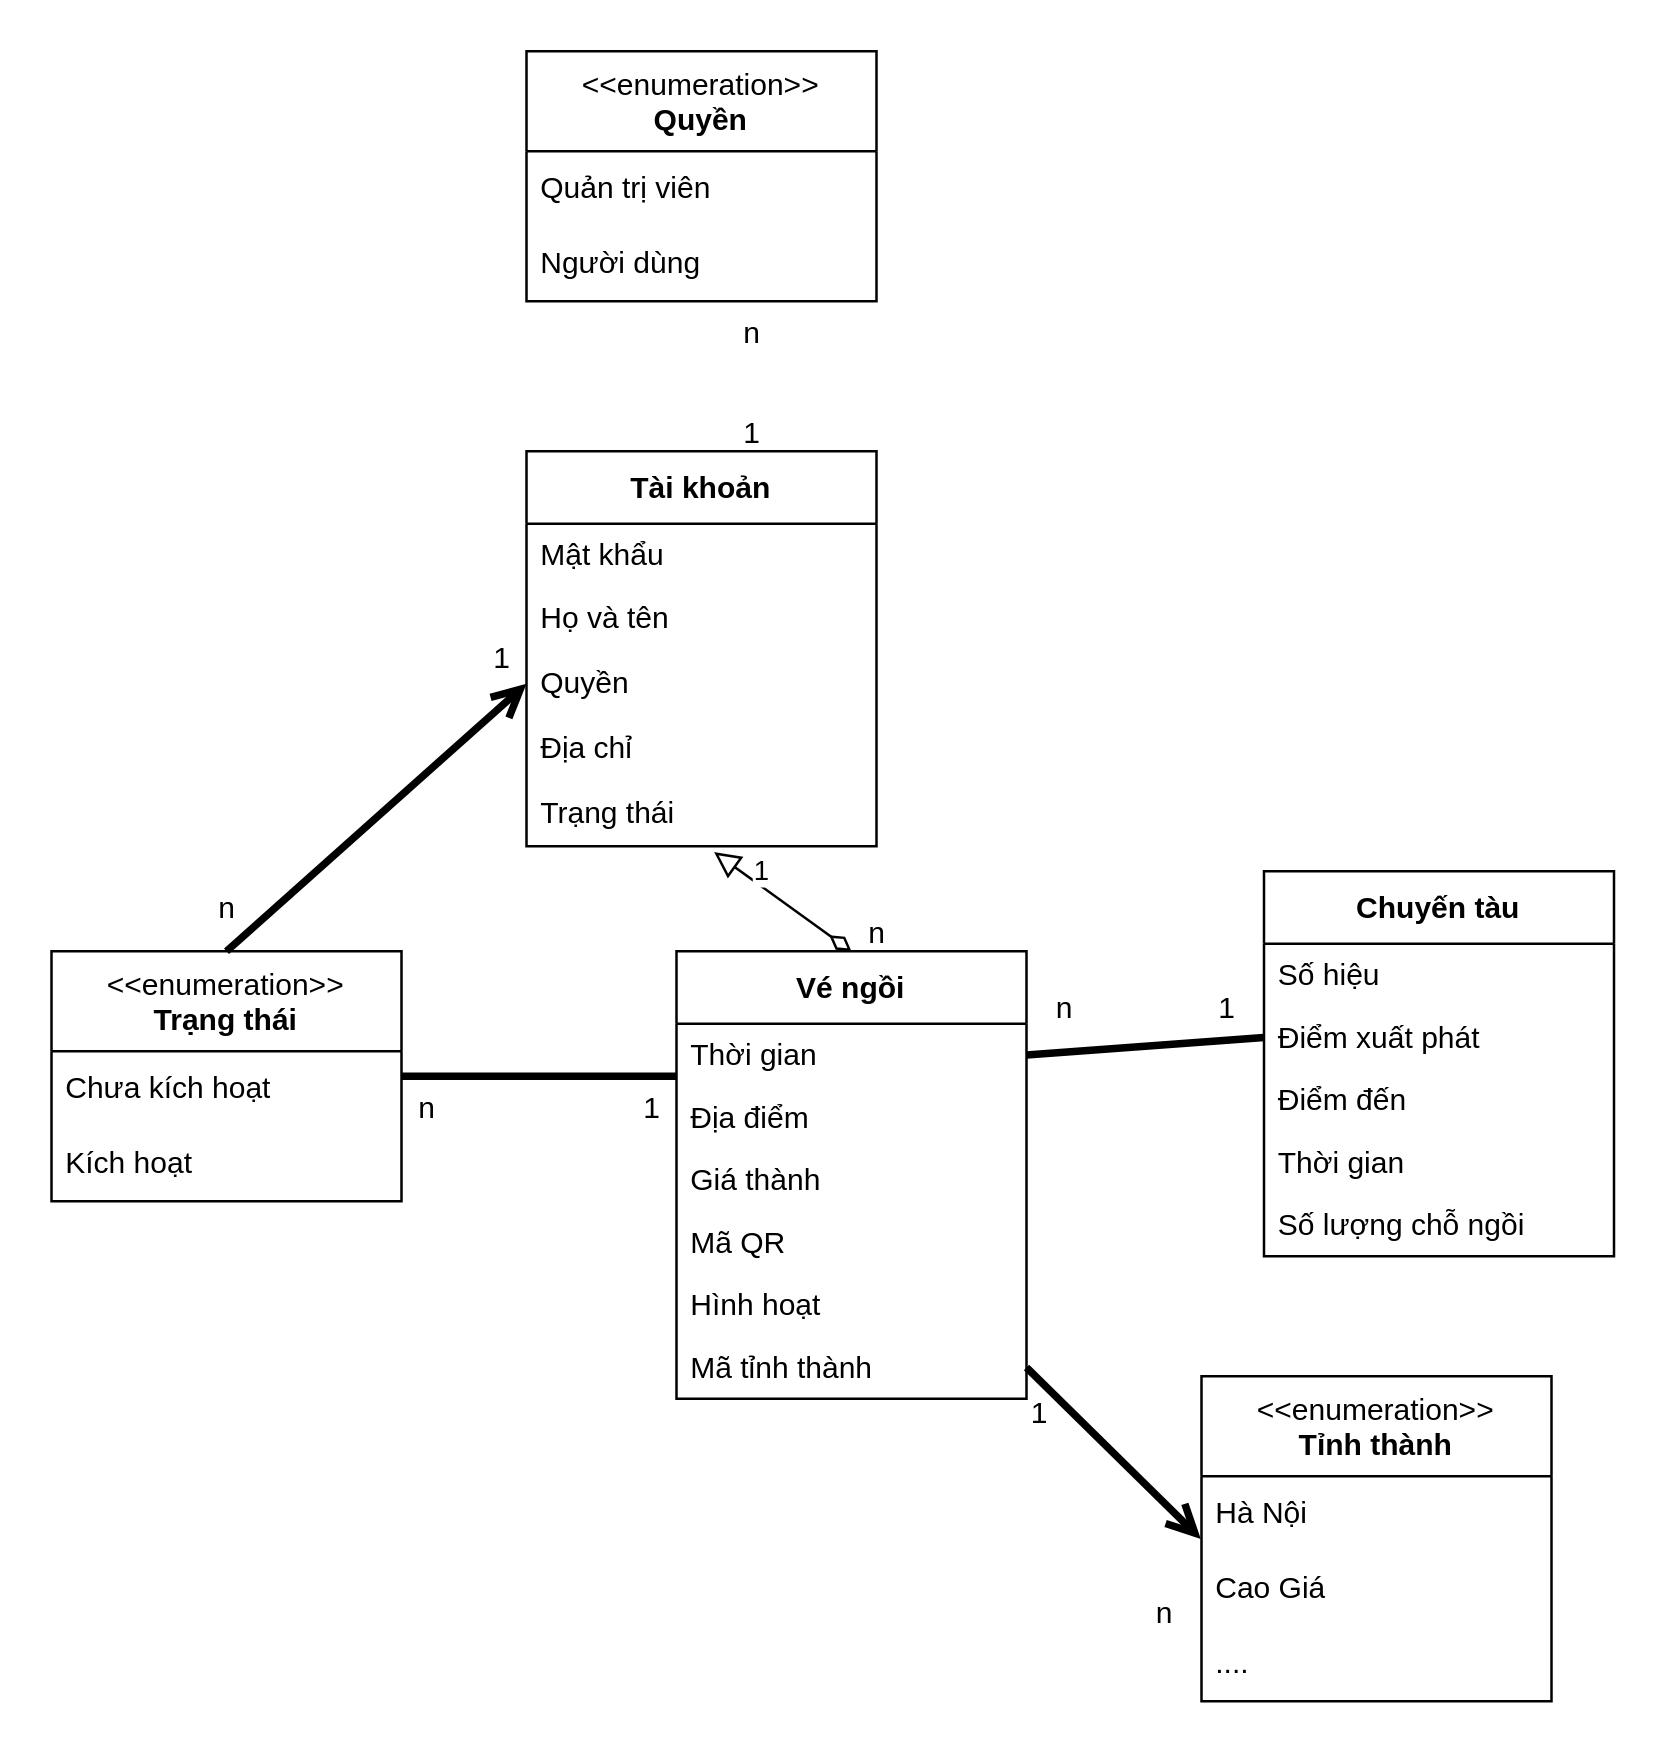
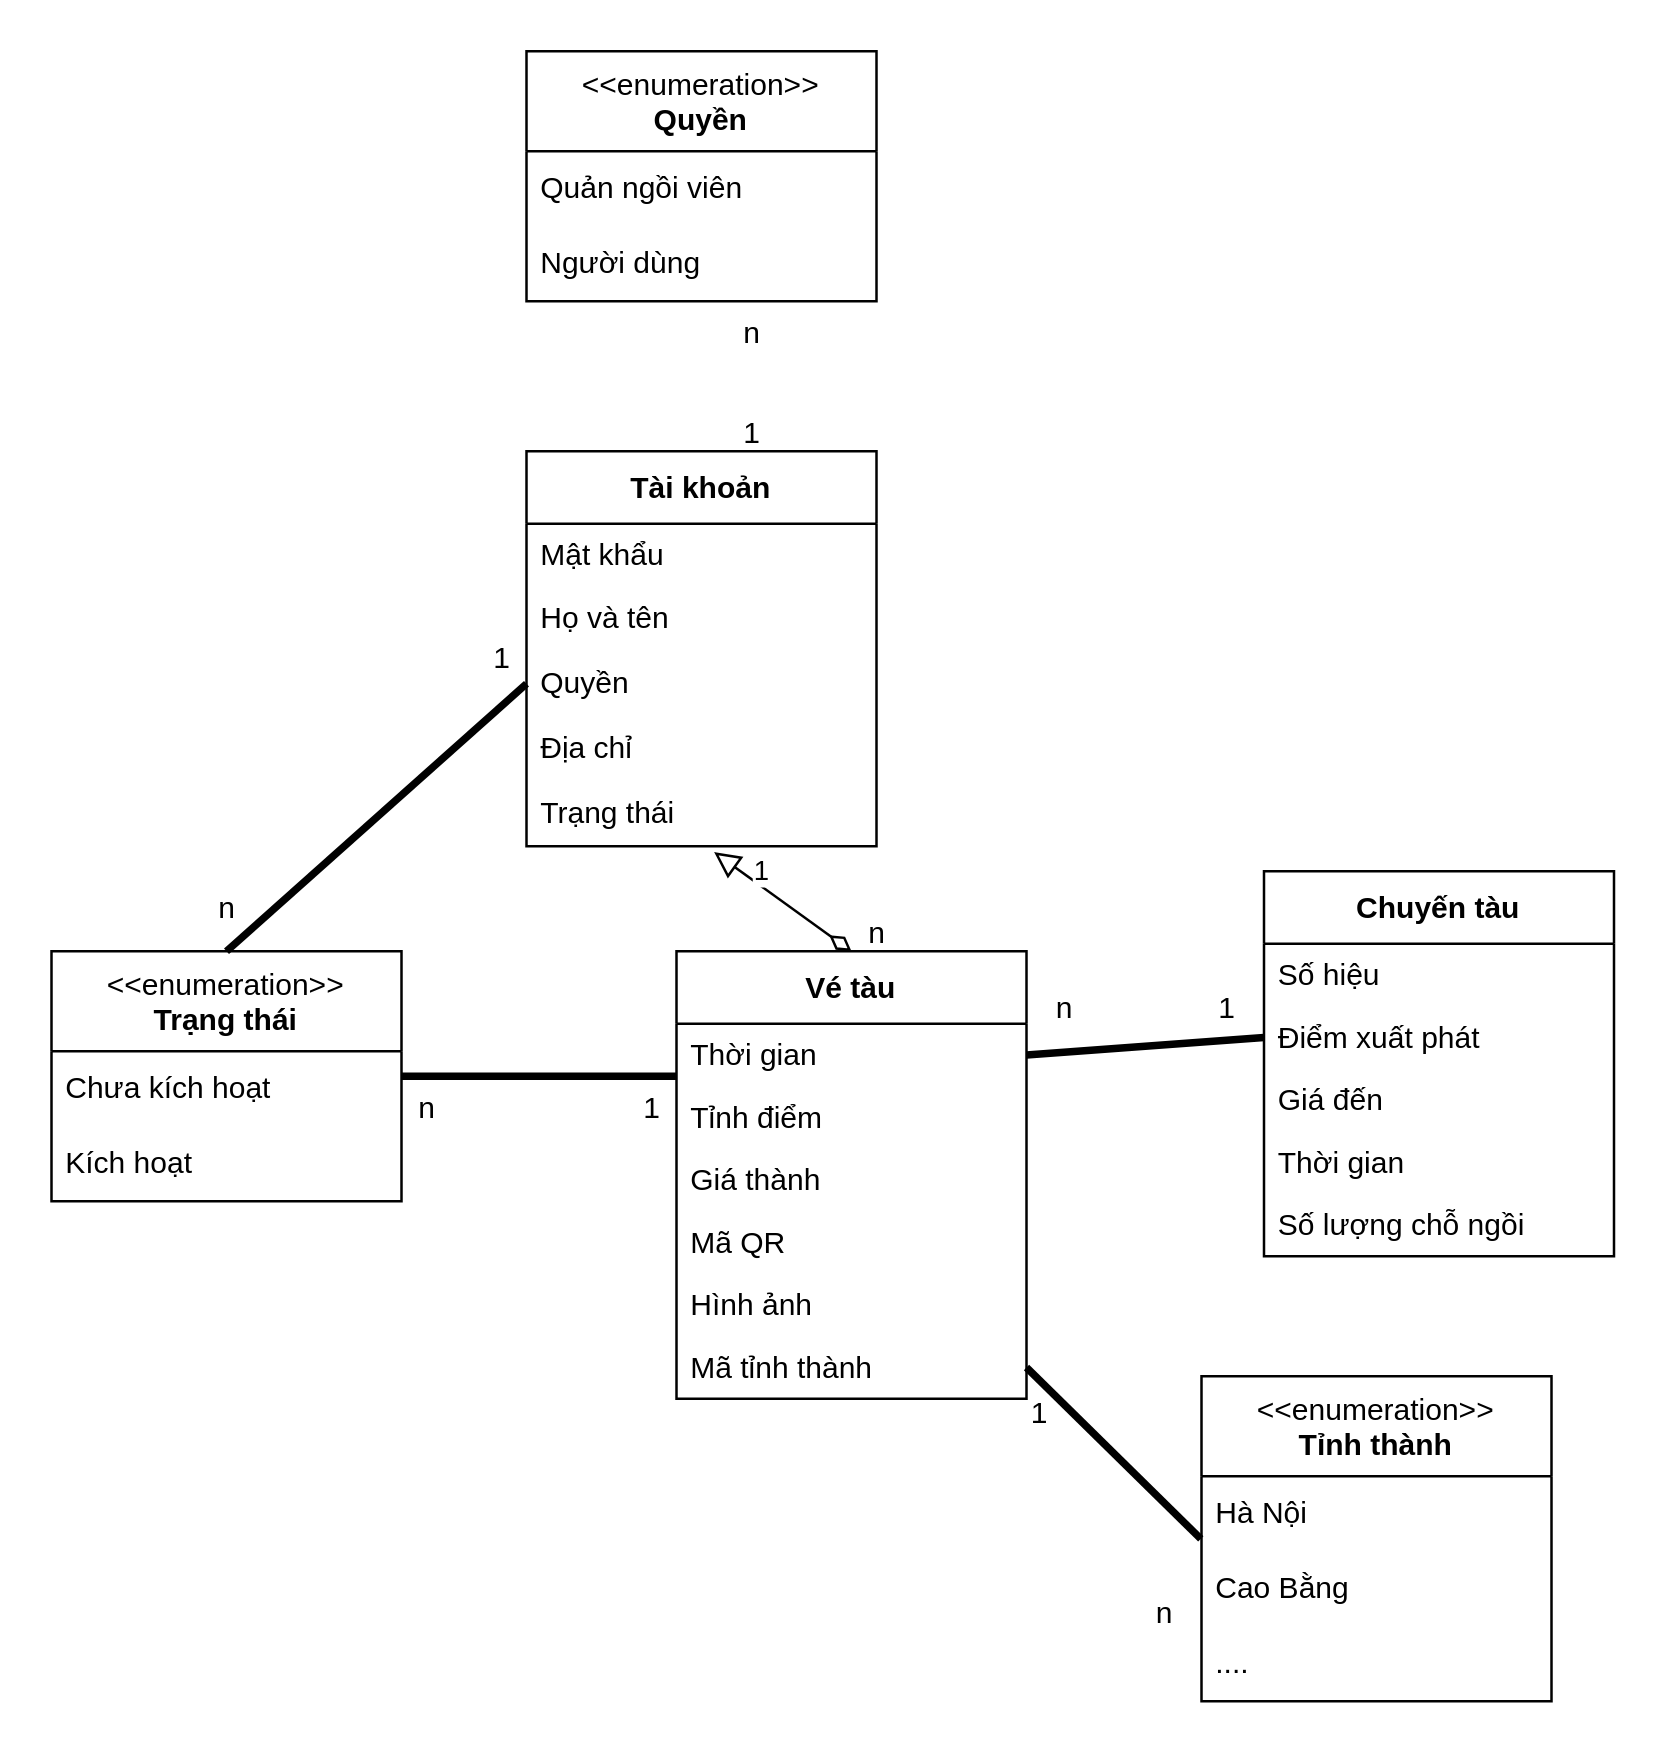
(639, 189) -> (643, 189)
(511, 698) -> (520, 690)
(851, 989) -> (851, 989)
(1338, 1101) -> (1330, 1101)
(751, 1119) -> (759, 1119)
(763, 1306) -> (755, 1306)
(1185, 1524) -> (1196, 1535)
(1267, 1589) -> (1280, 1589)
